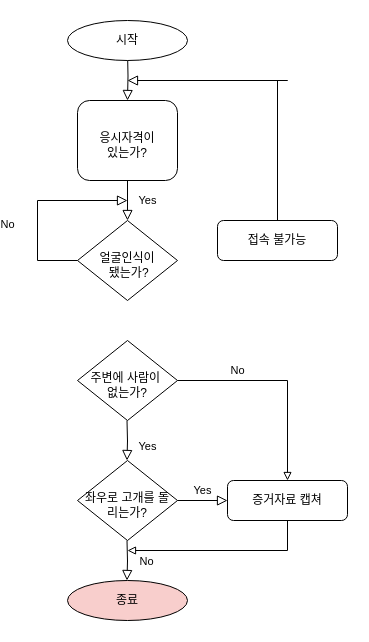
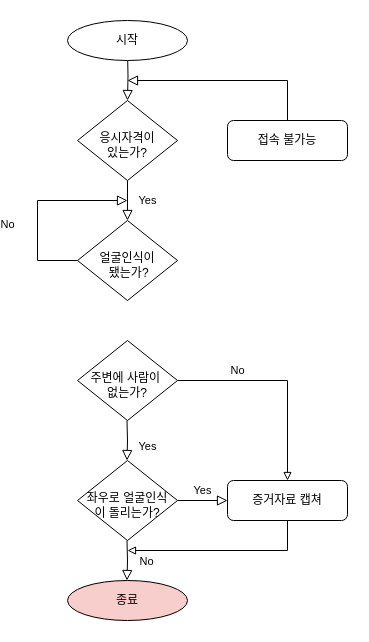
(128, 141) -> (128, 141)
(278, 241) -> (288, 141)
(128, 499) -> (128, 499)
